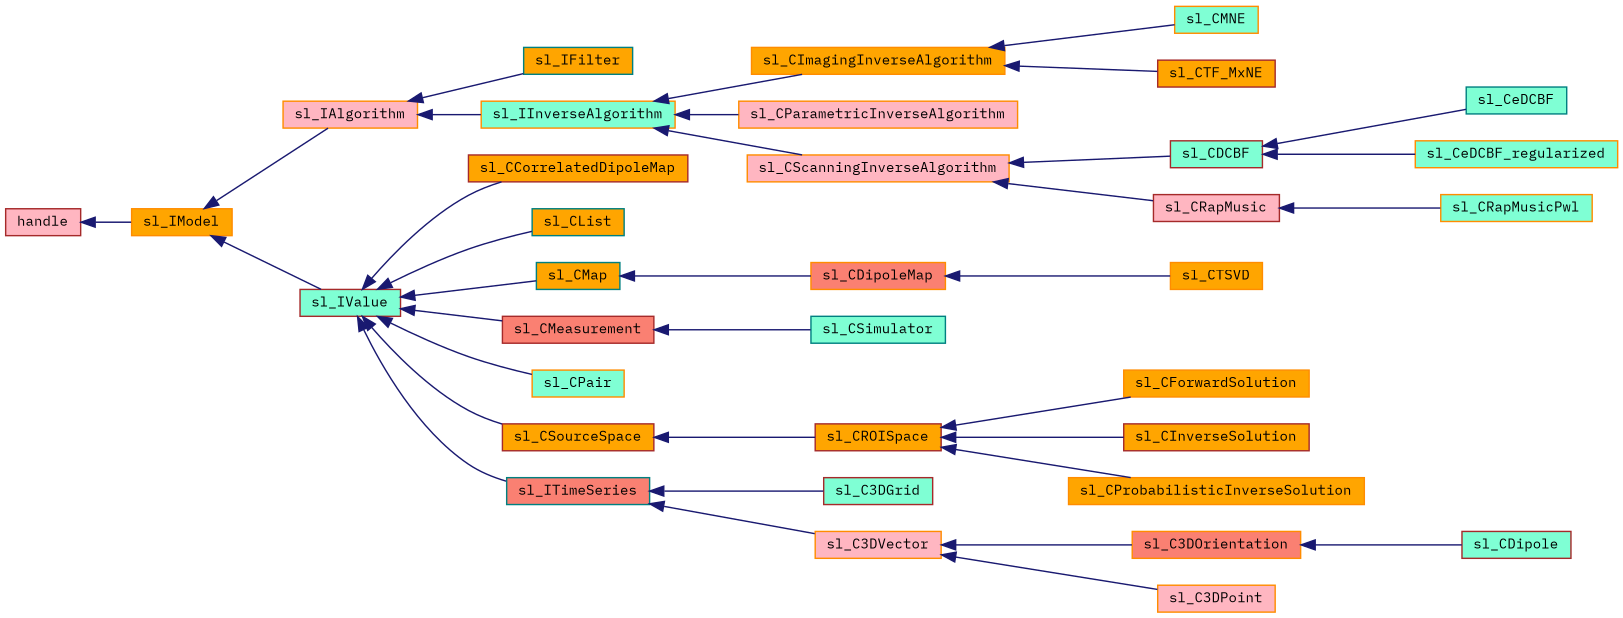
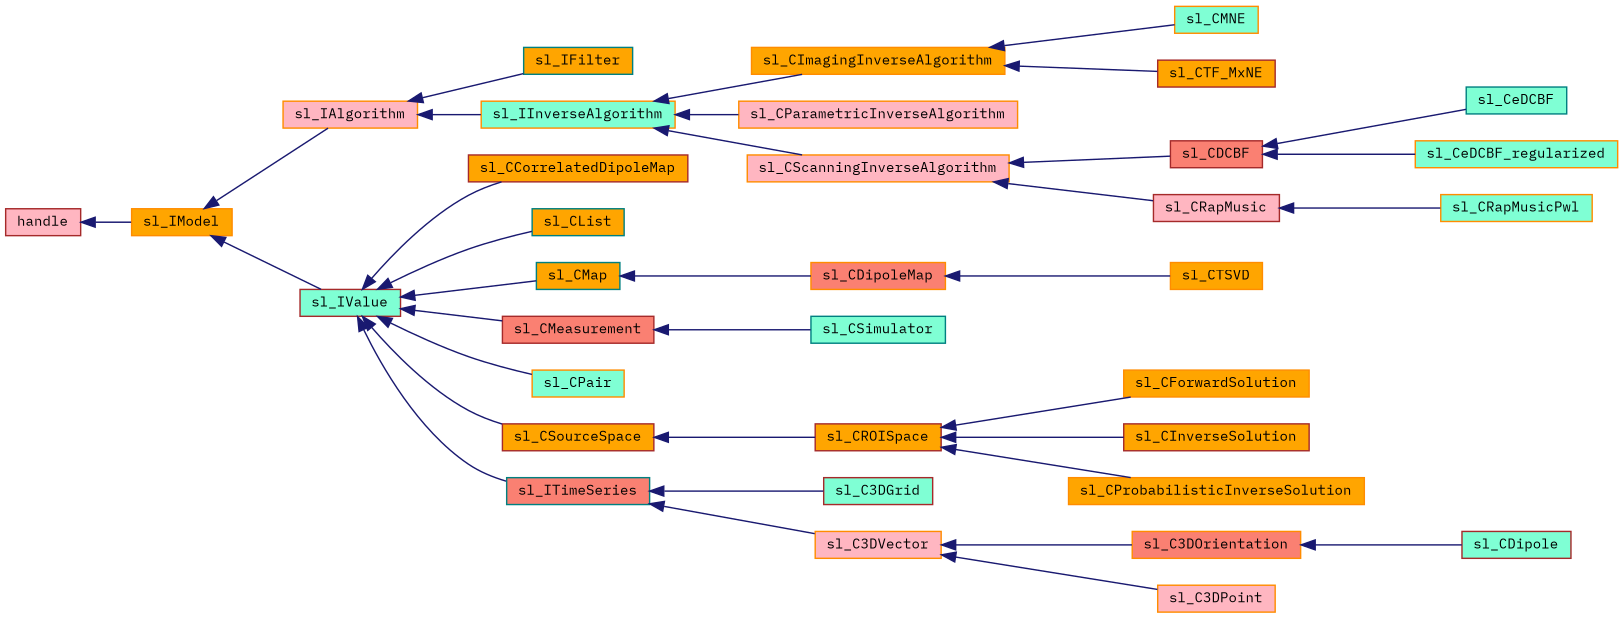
(1216, 154) -> (1216, 154)
